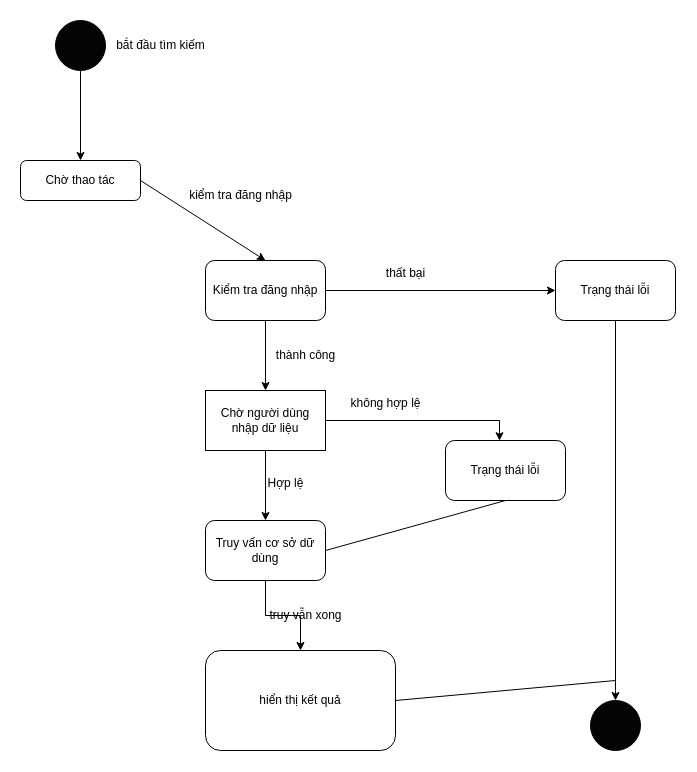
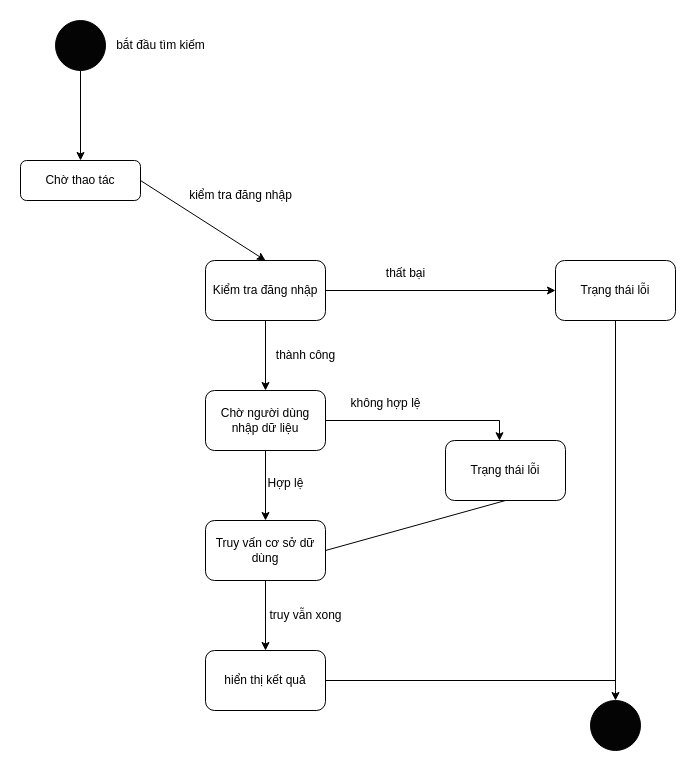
(266, 421) -> (266, 421)
(301, 701) -> (266, 681)
